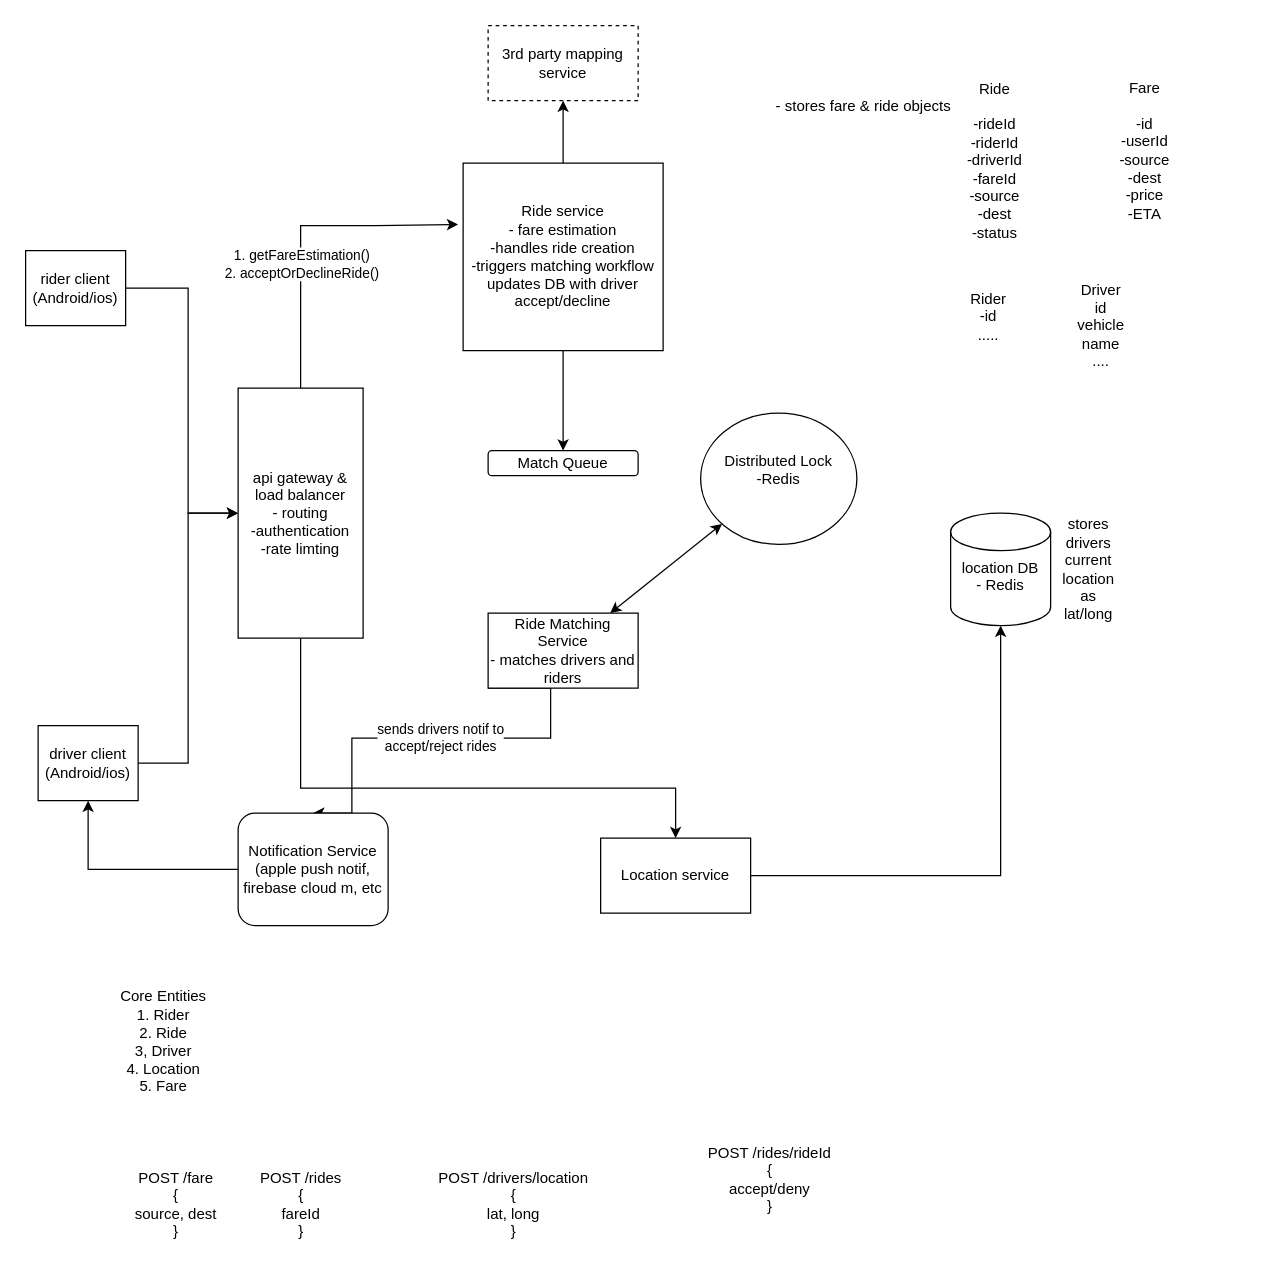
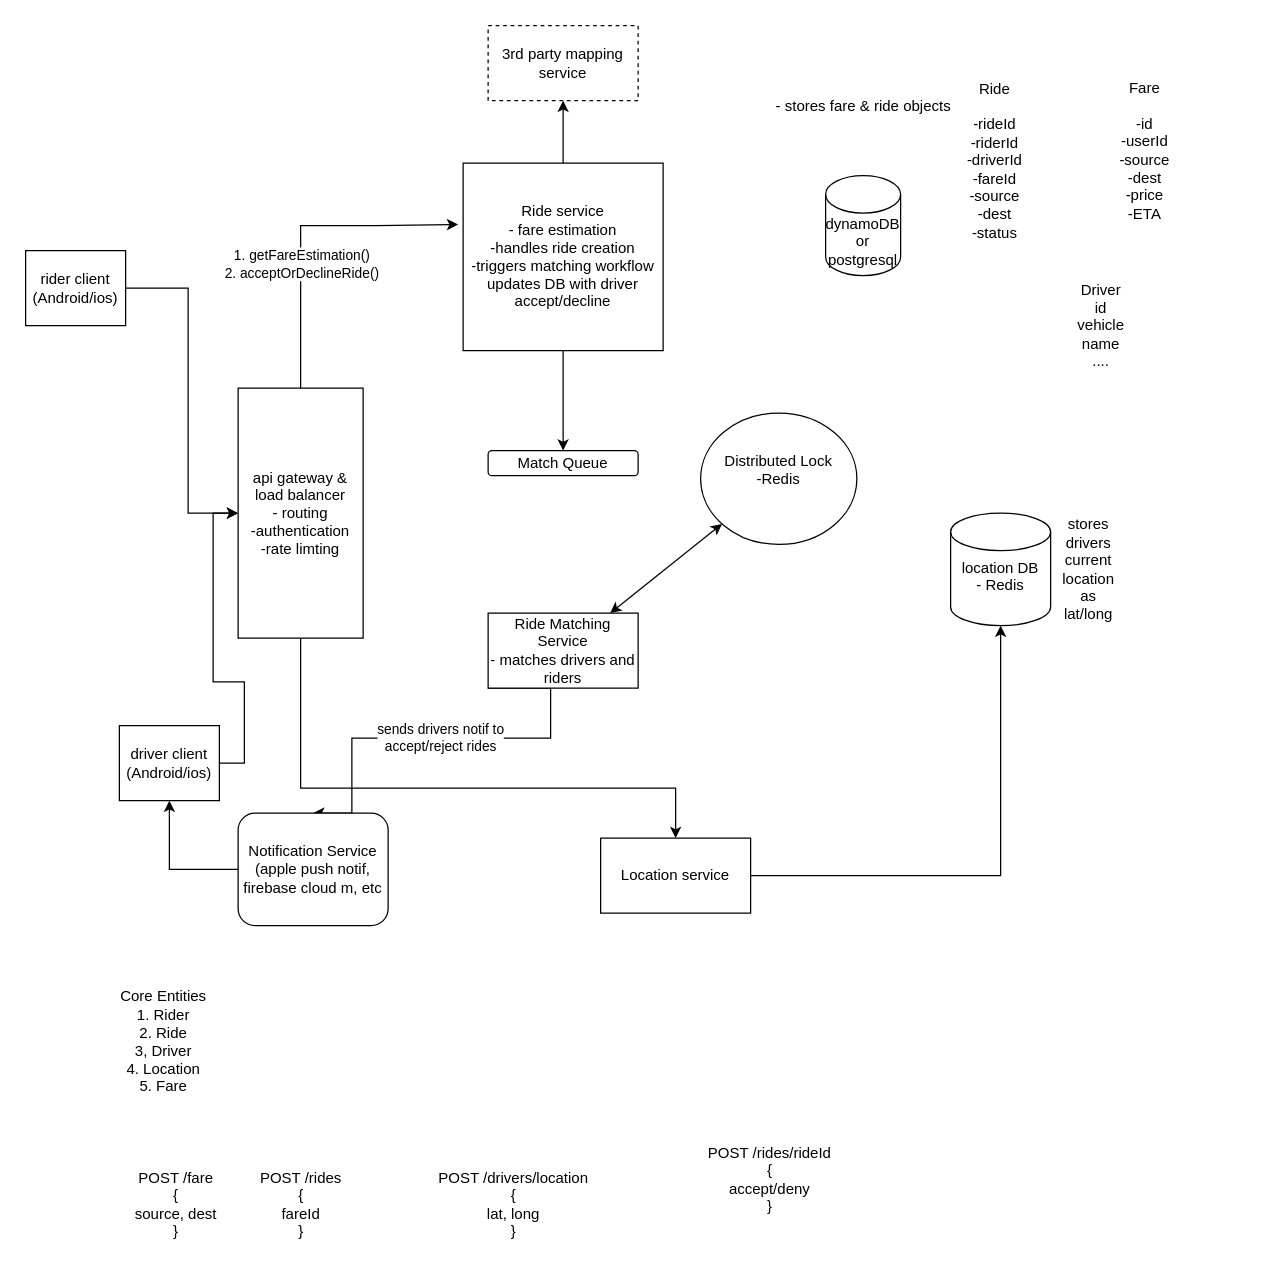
none -> (863, 226)
(988, 317) -> none
(88, 763) -> (169, 763)
